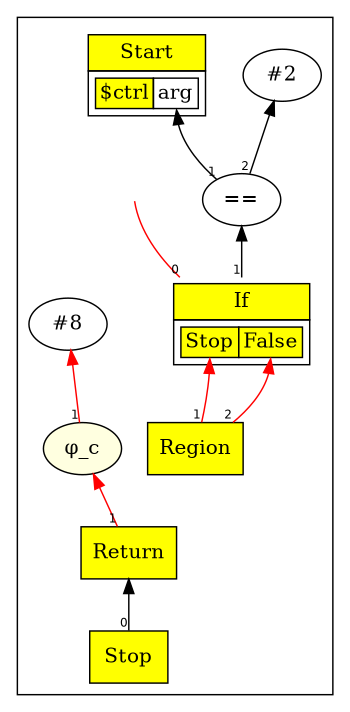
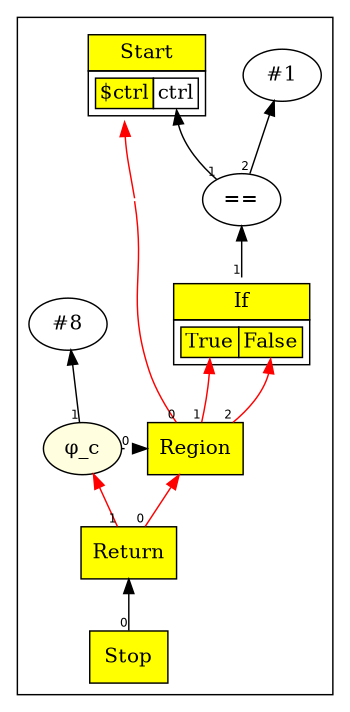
(282, 75) -> (282, 75)
(176, 93) -> (176, 93)
(151, 243) -> (138, 316)
(210, 342) -> (210, 342)
(76, 394) -> (76, 394)
none -> (127, 449)
none -> (158, 507)
